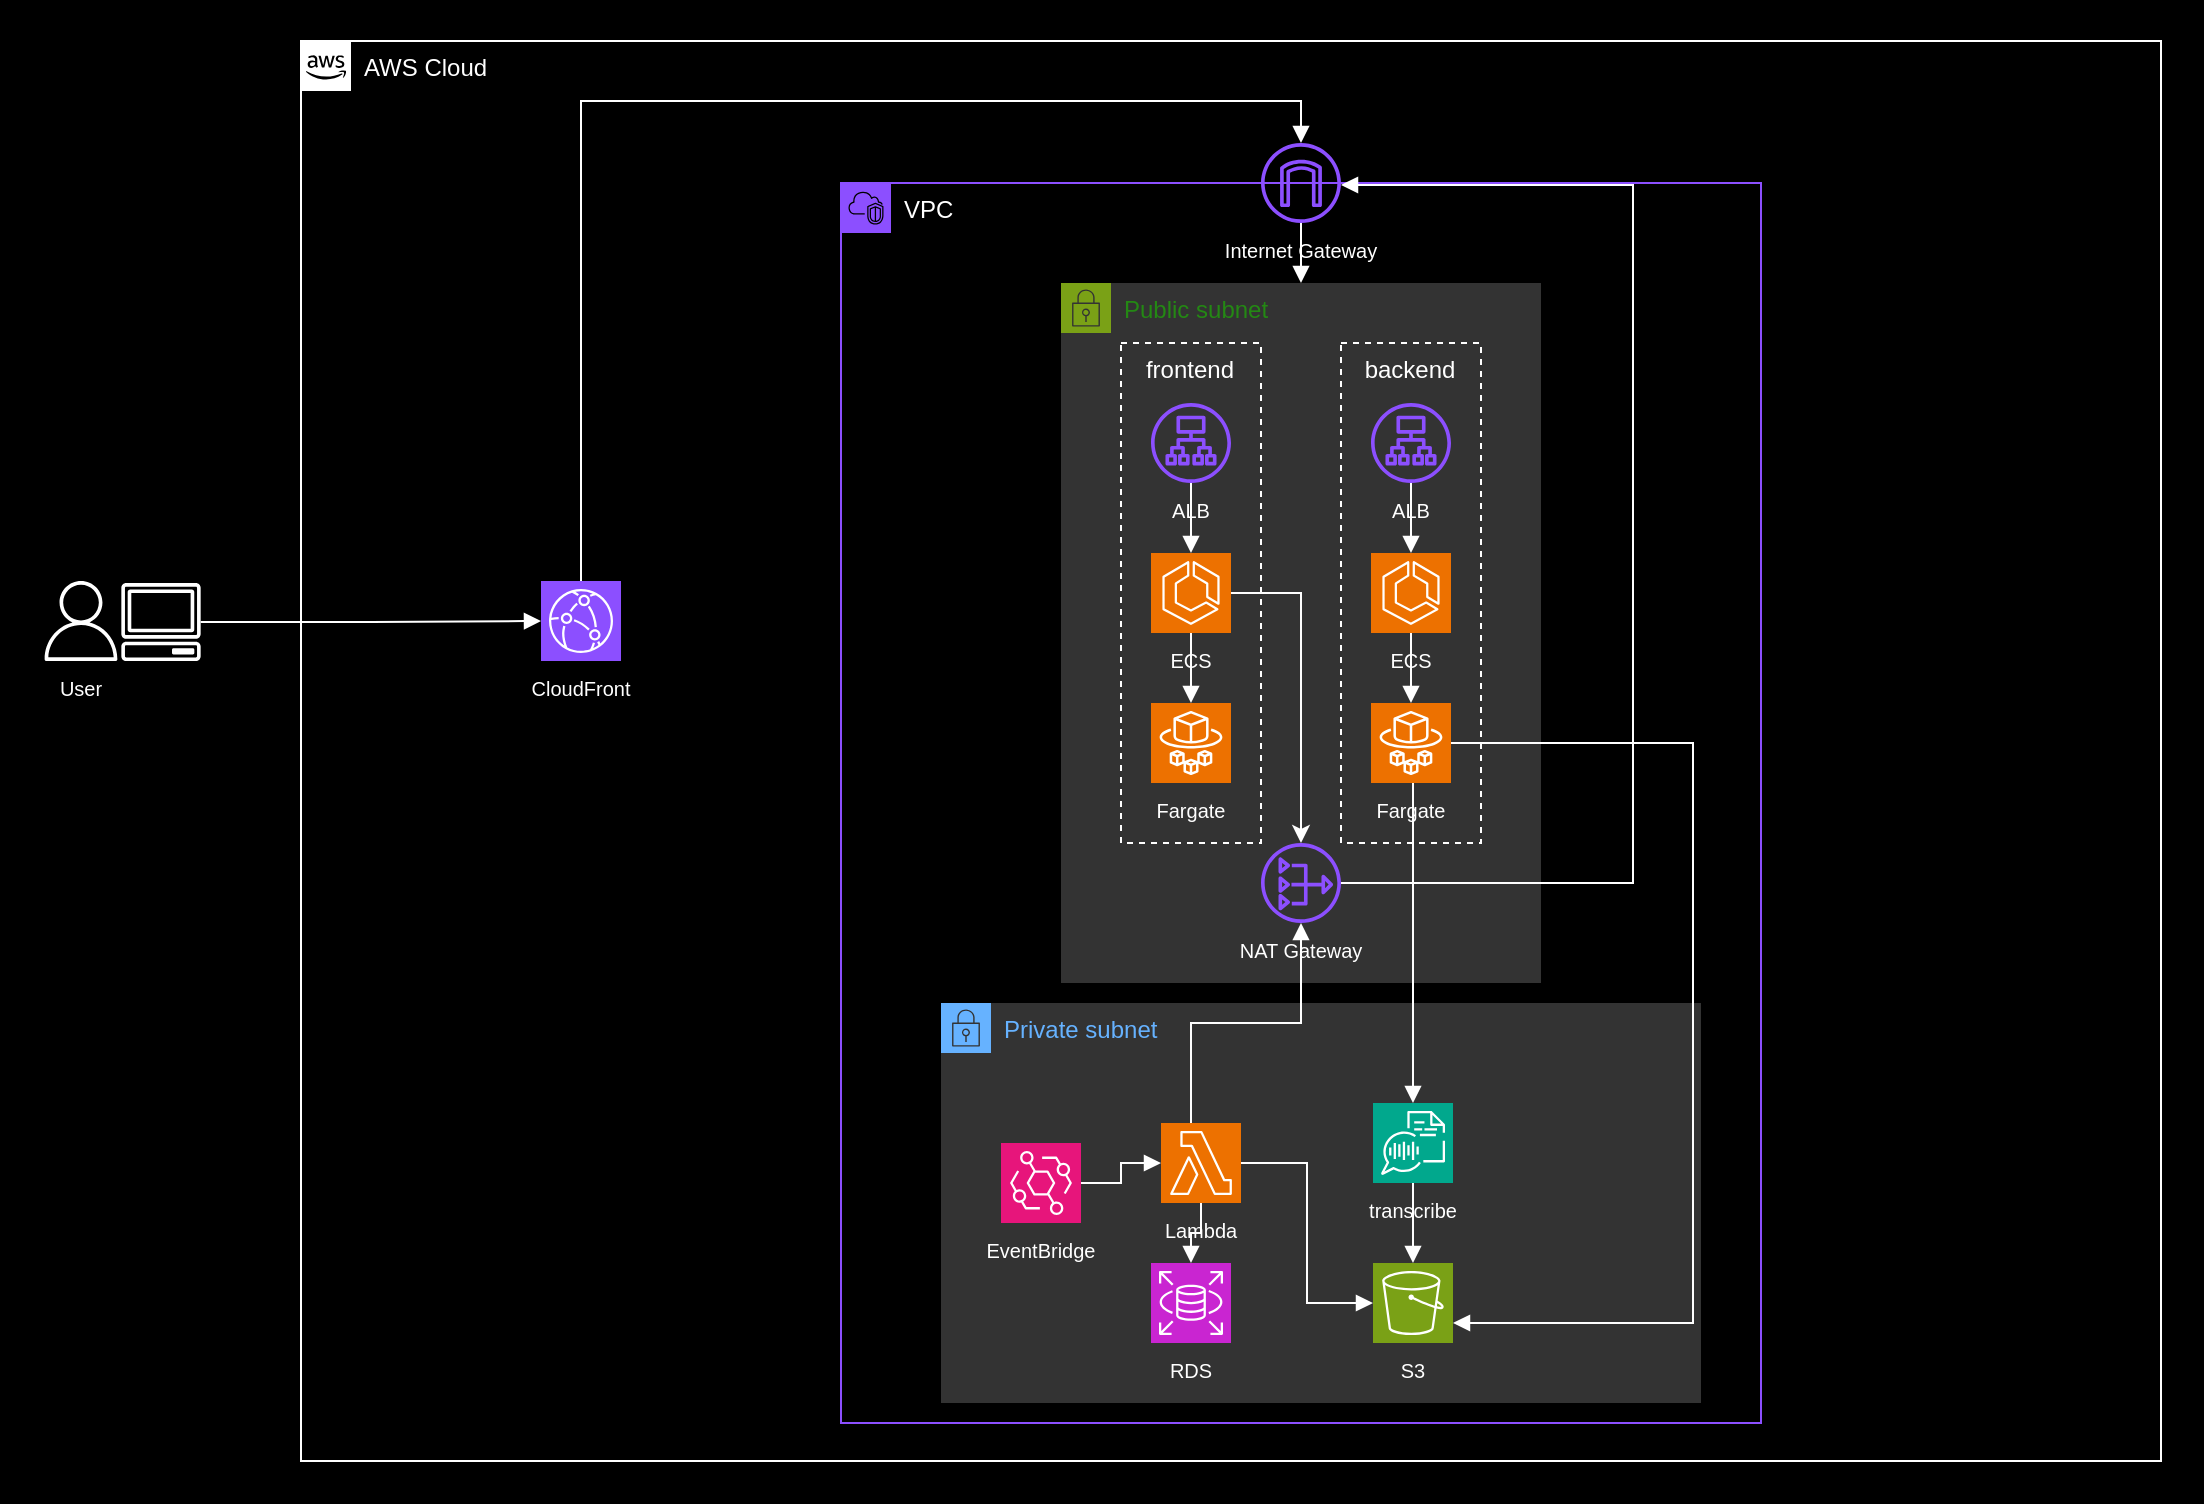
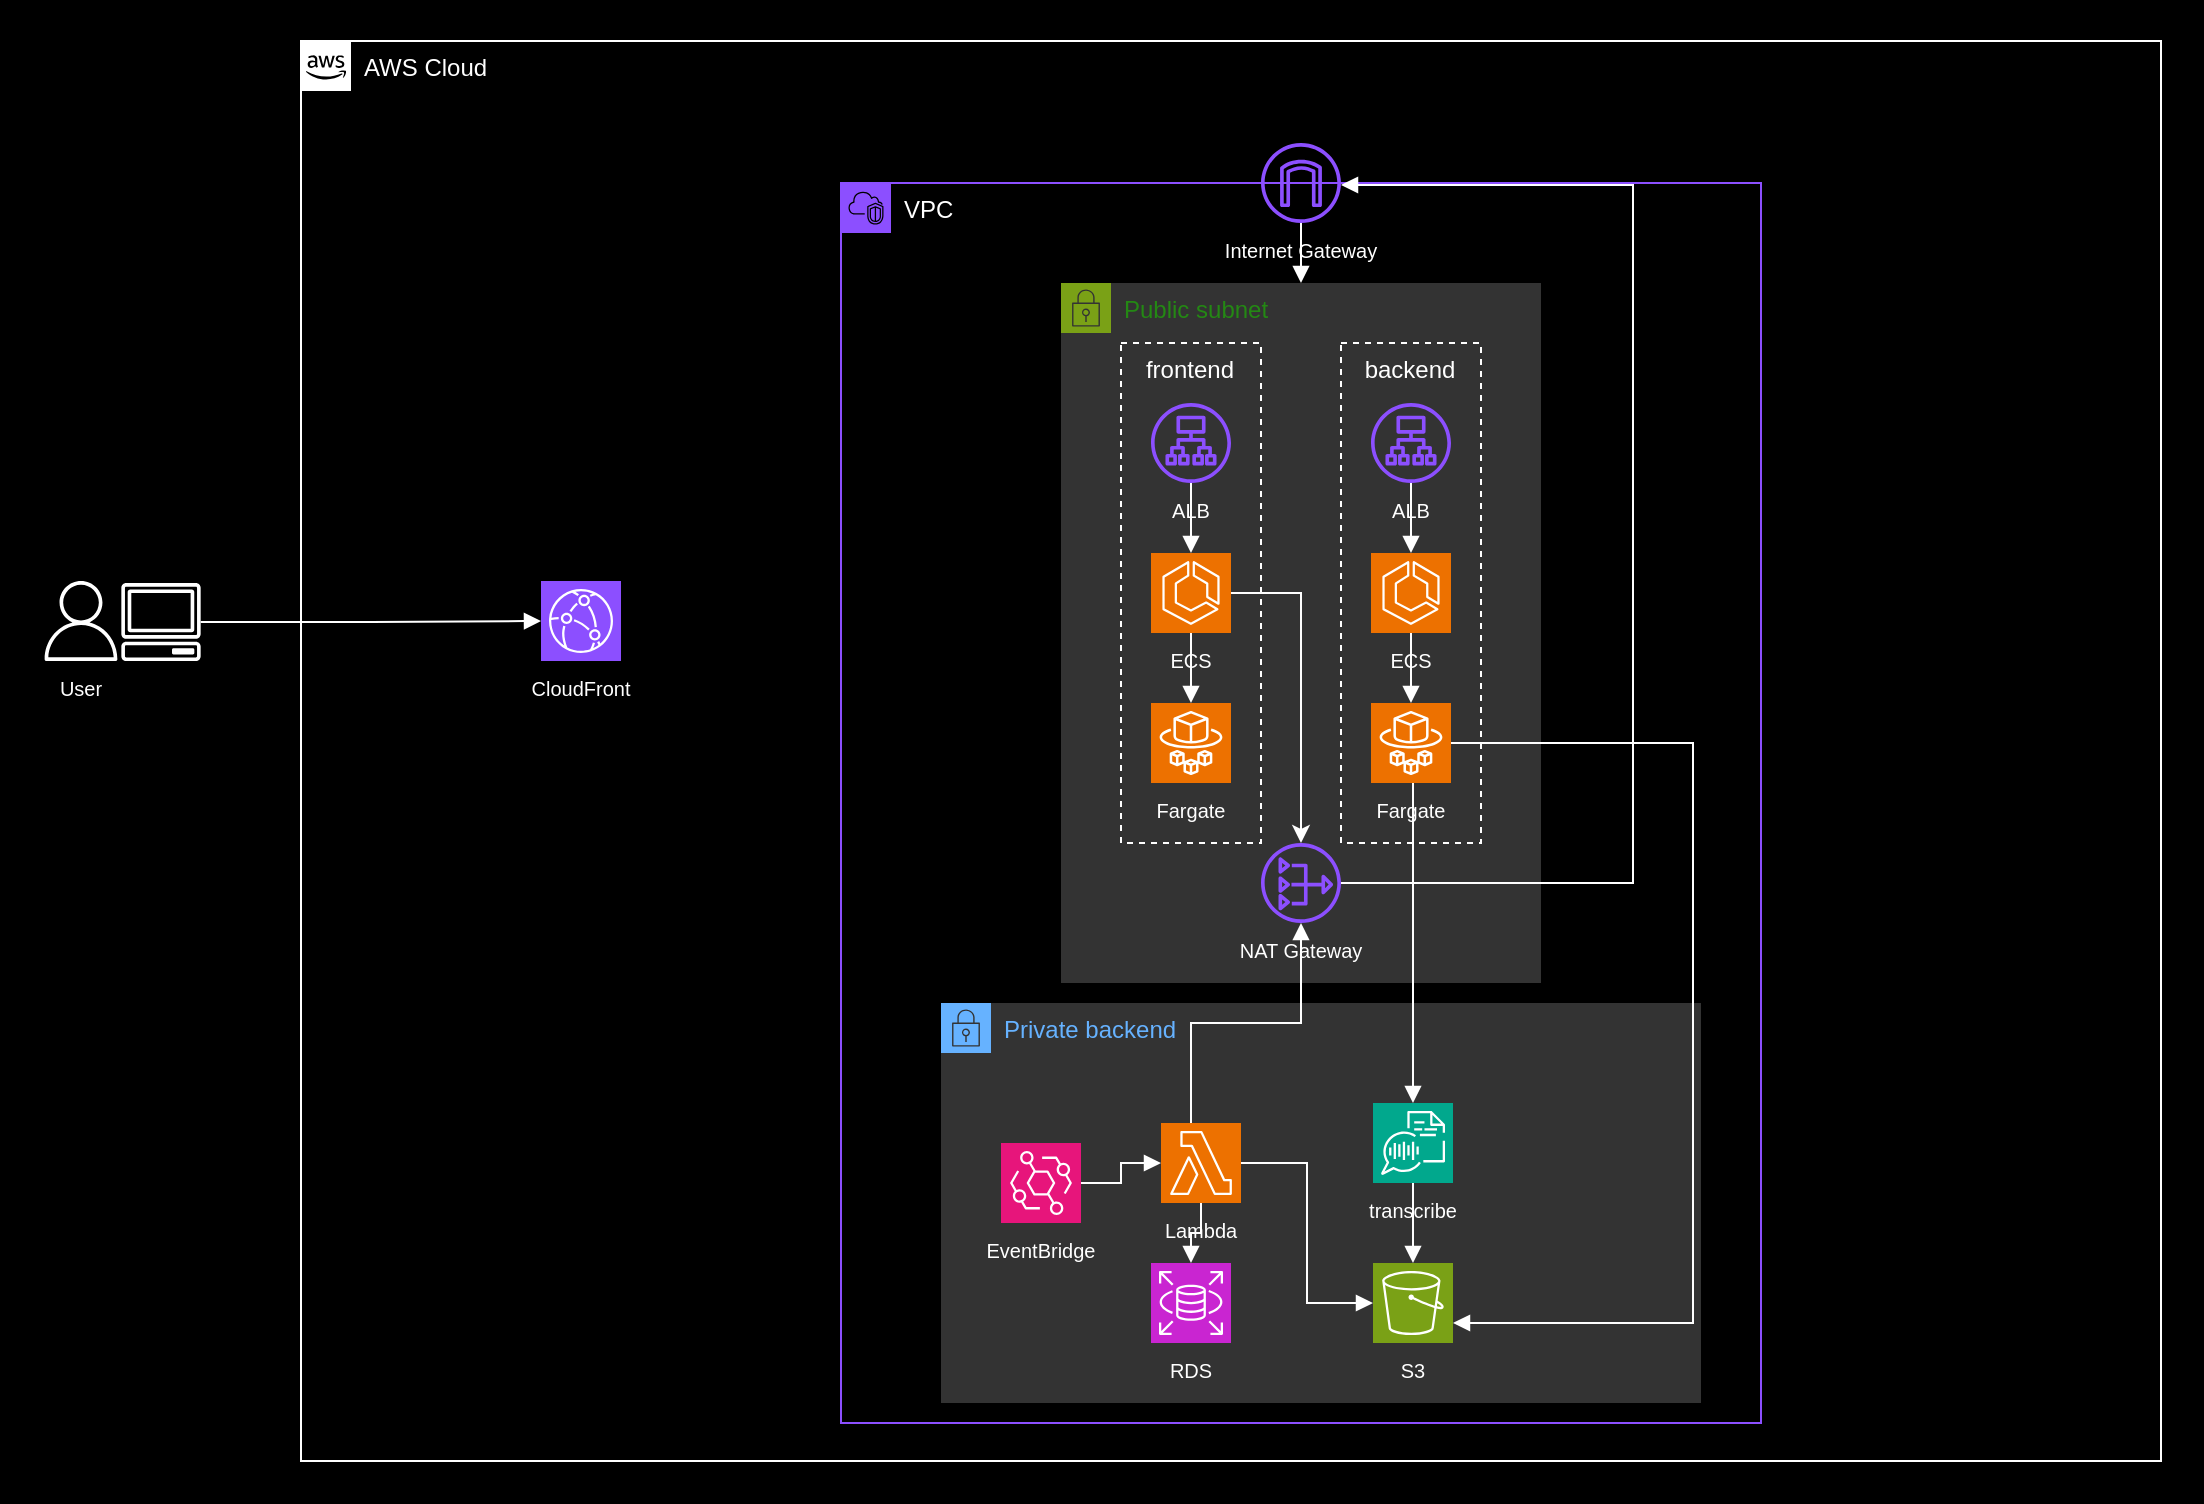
(713, 101) -> none
(1093, 1031) -> (1100, 1031)
